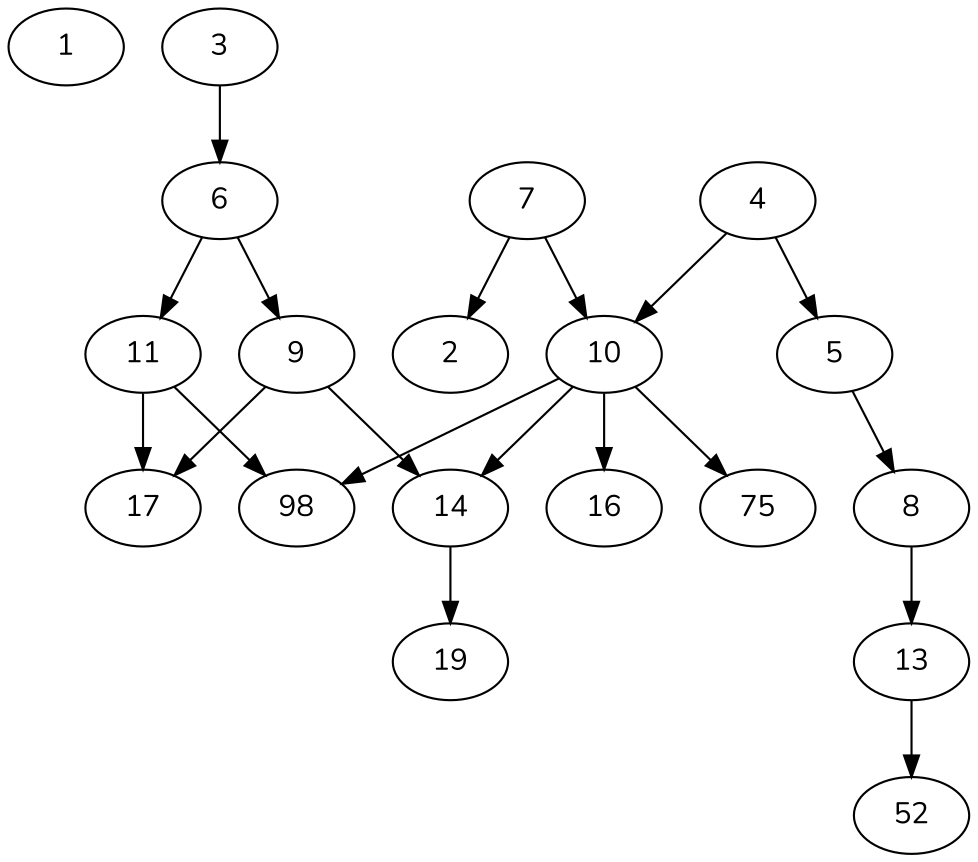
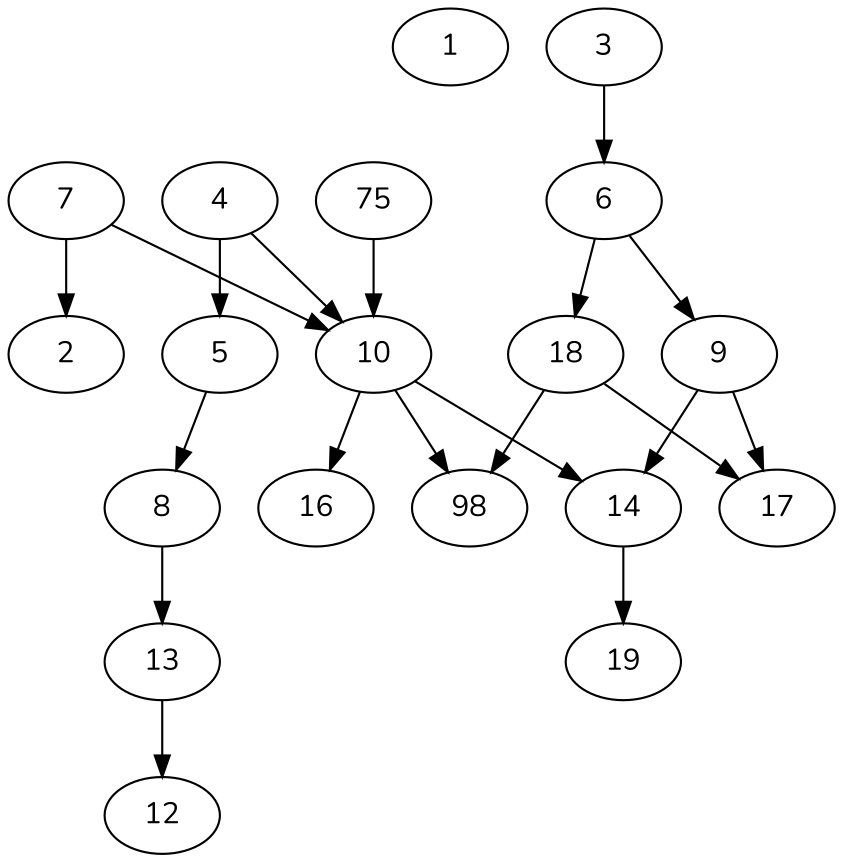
(143, 354) -> (566, 354)
(673, 424) -> (374, 267)
(912, 815) -> (162, 815)
